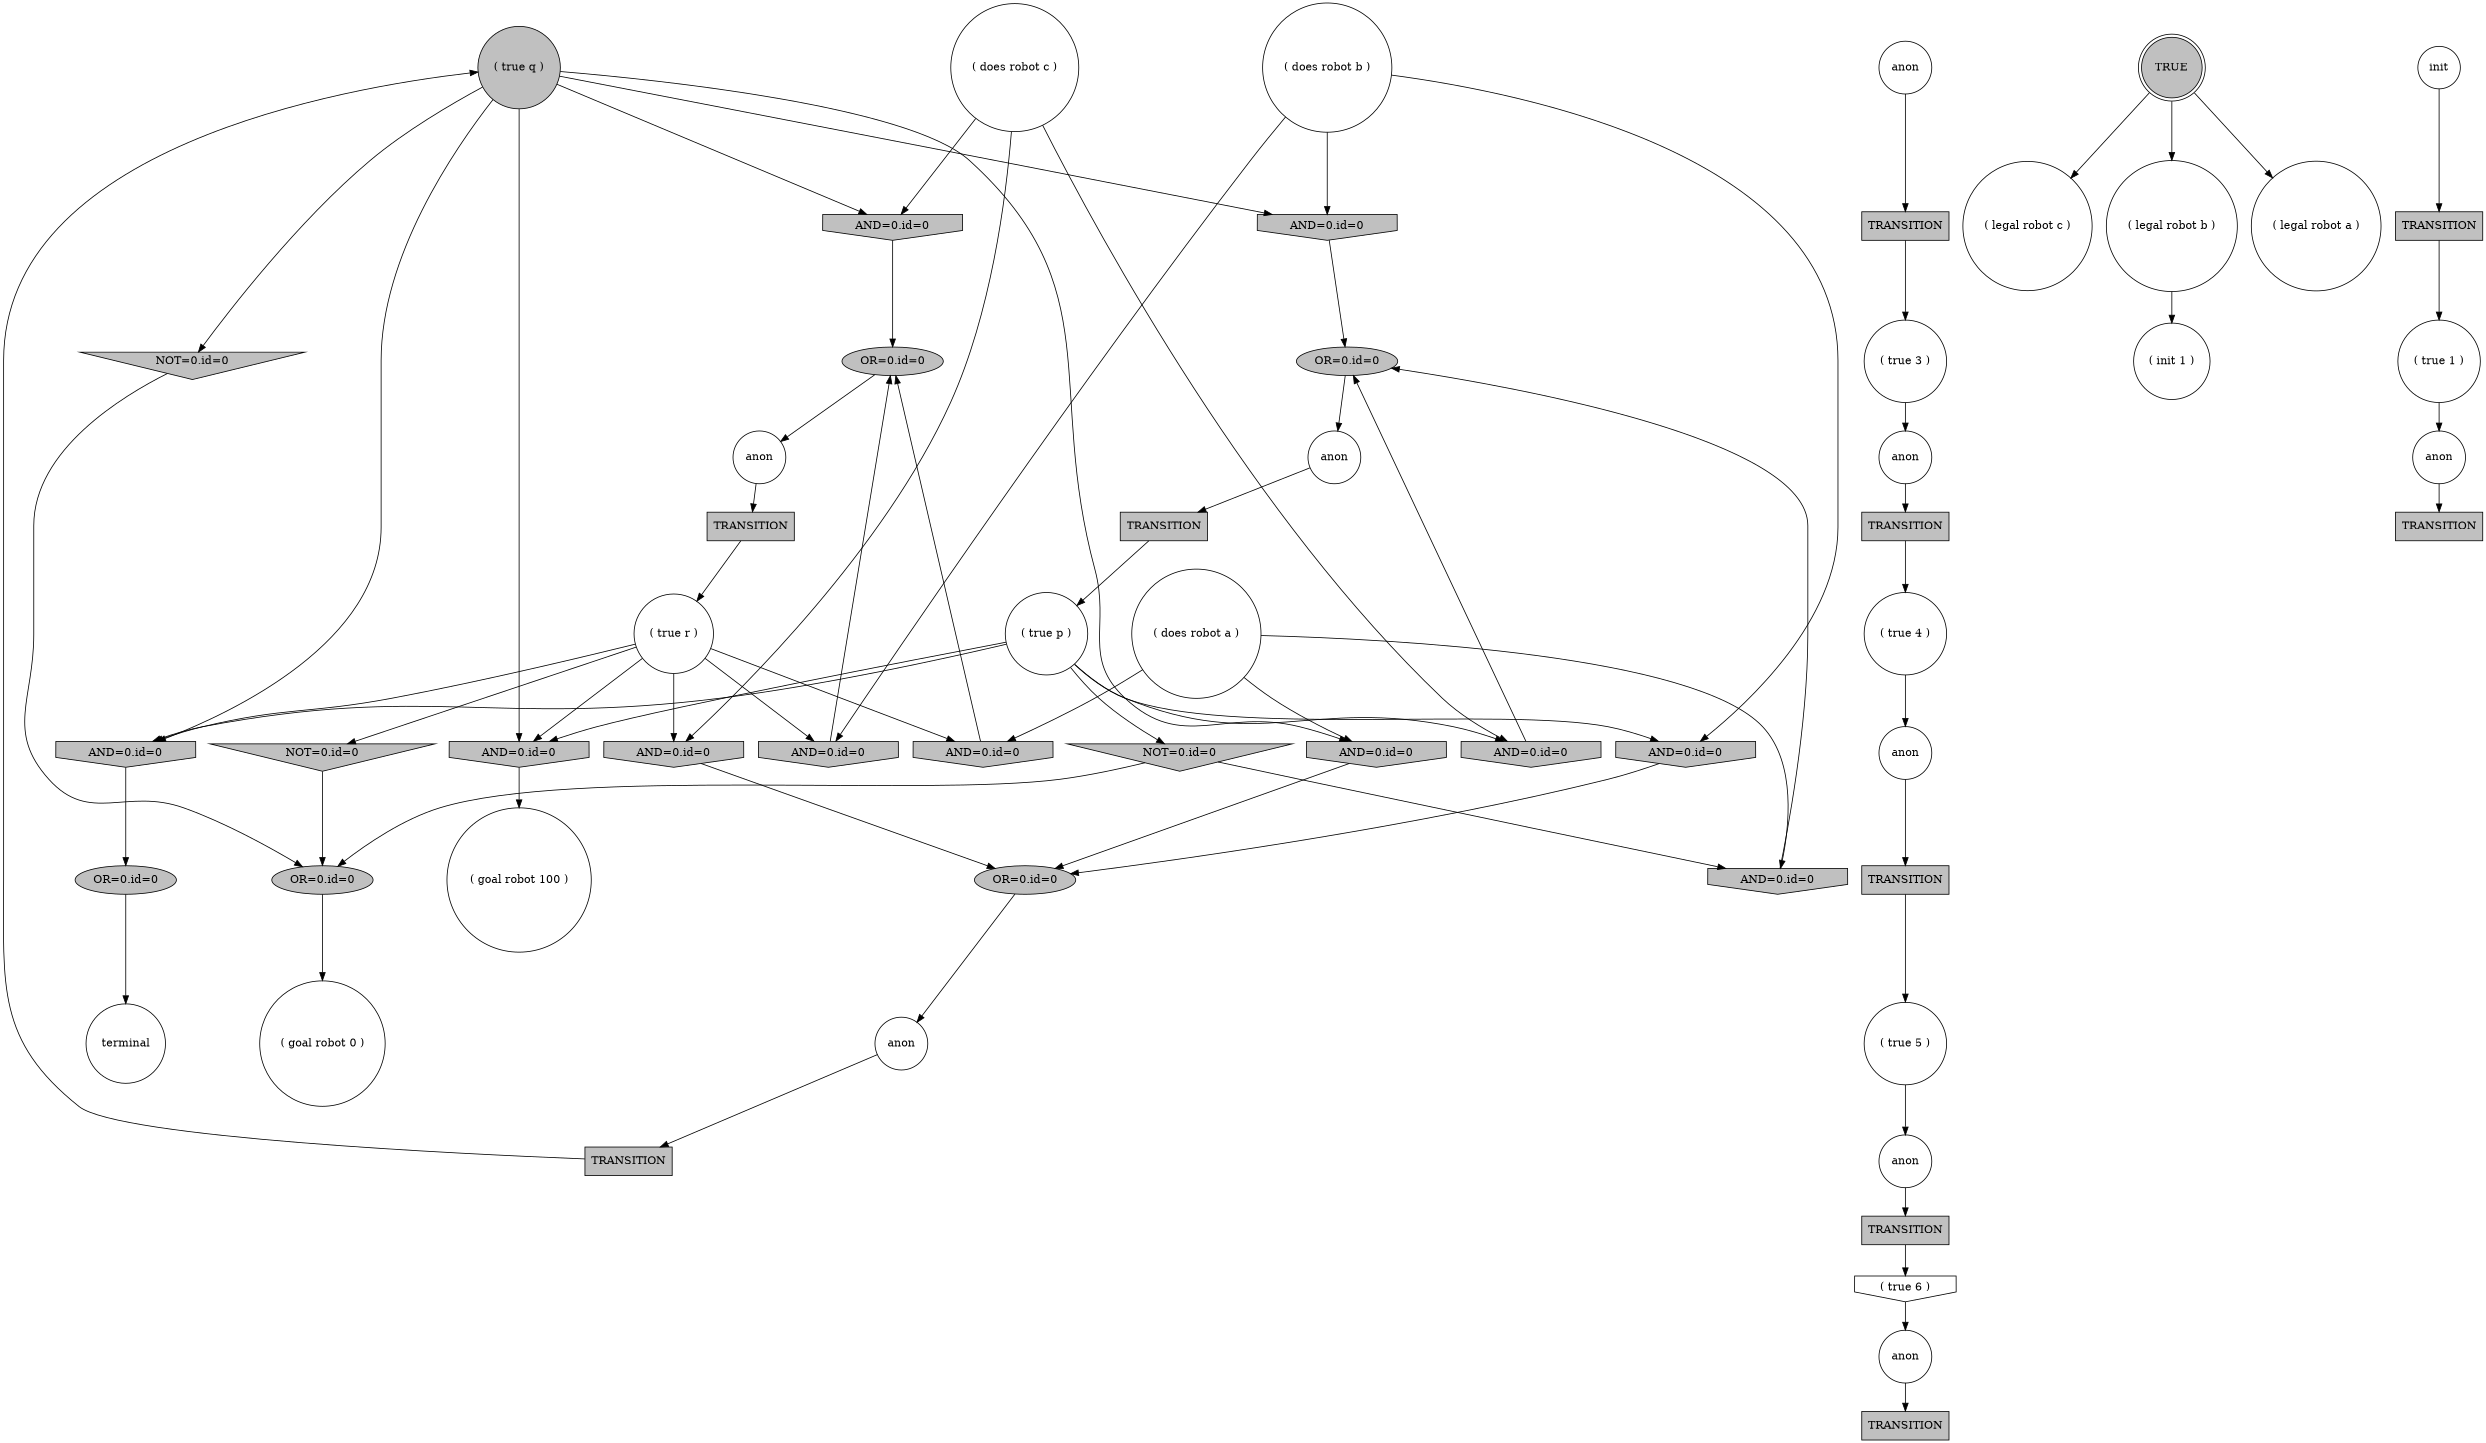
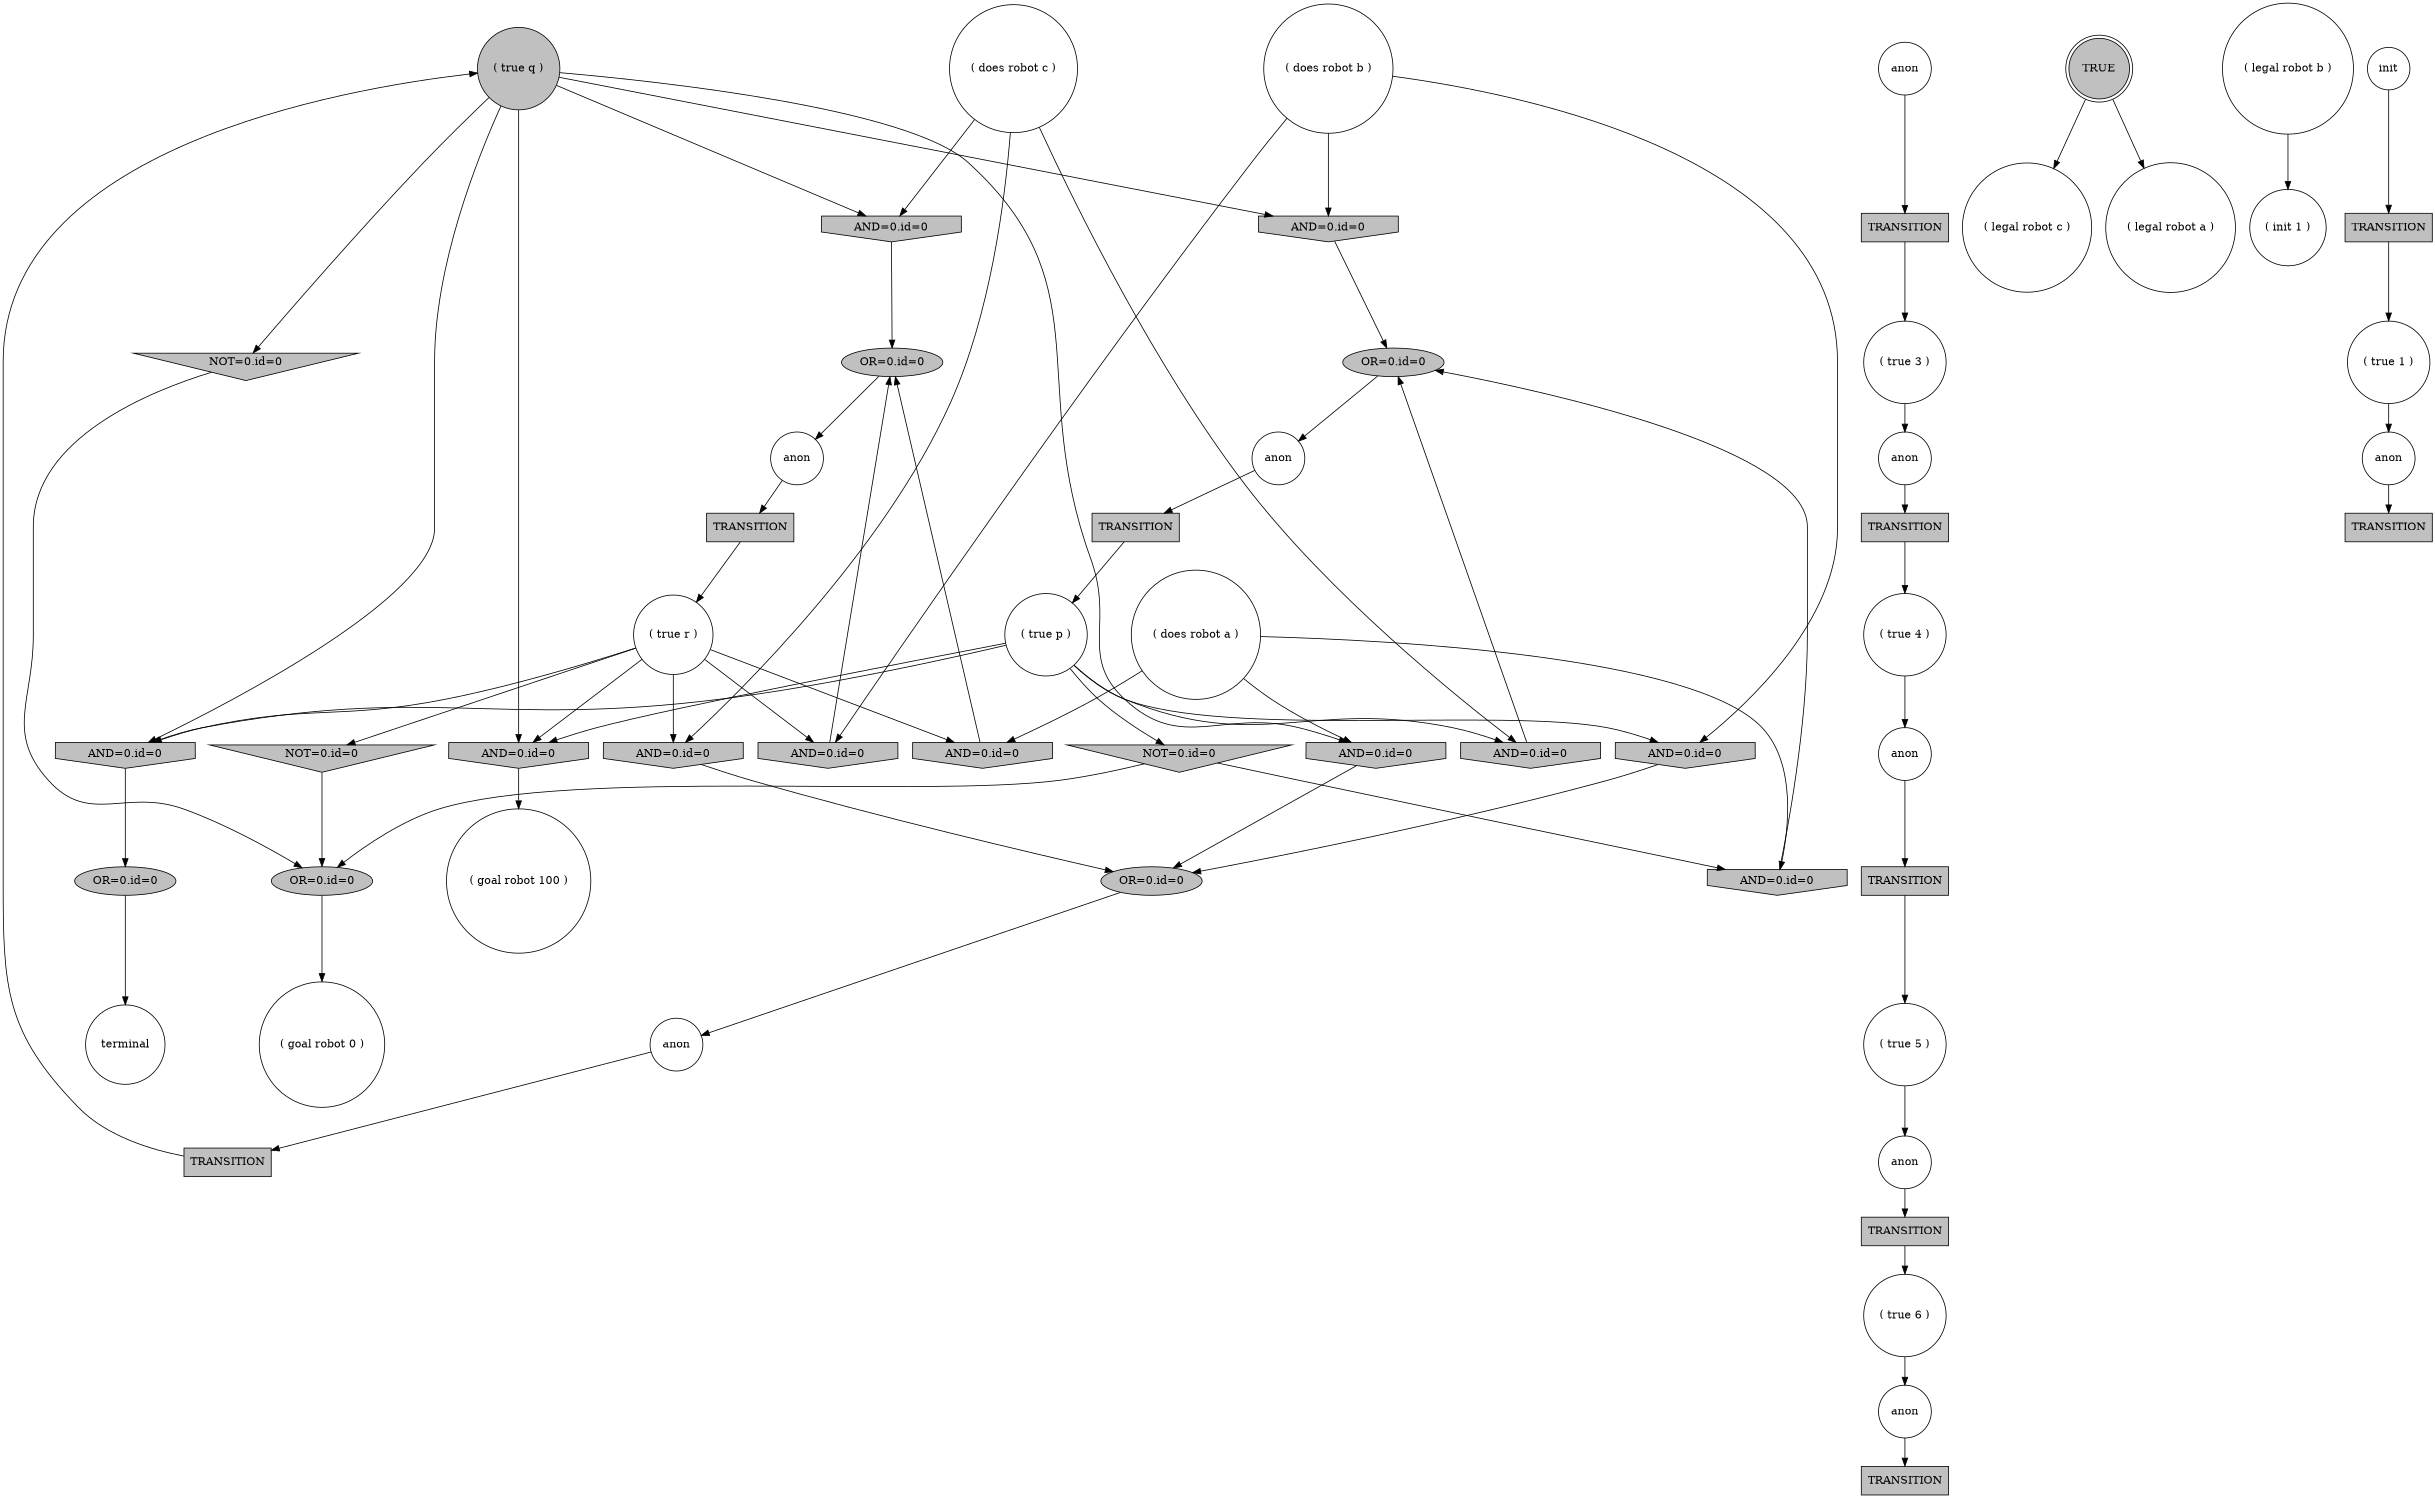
(2172, 127) -> none
(1905, 1288) -> (1905, 1316)
